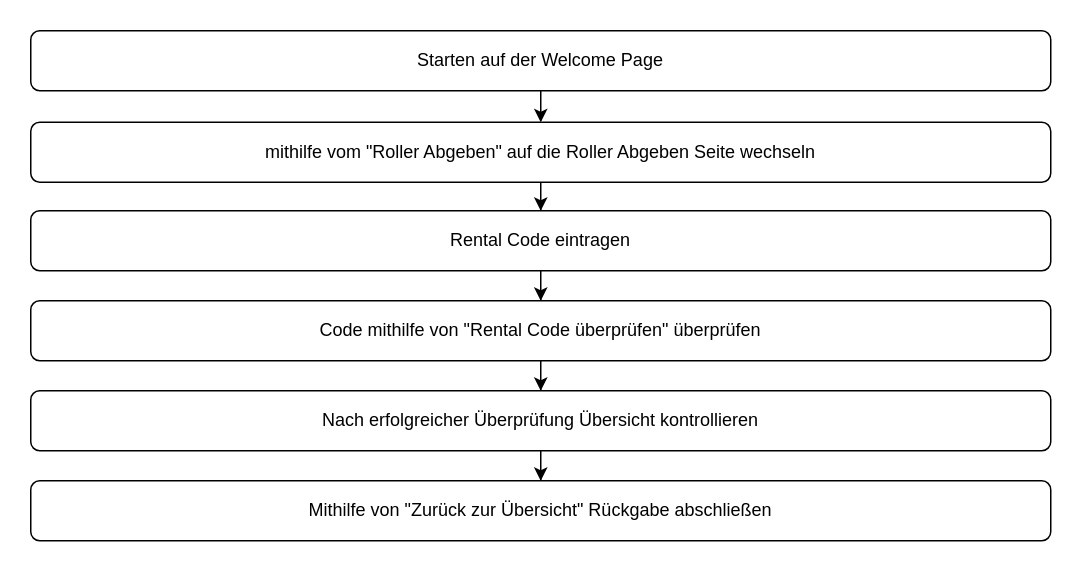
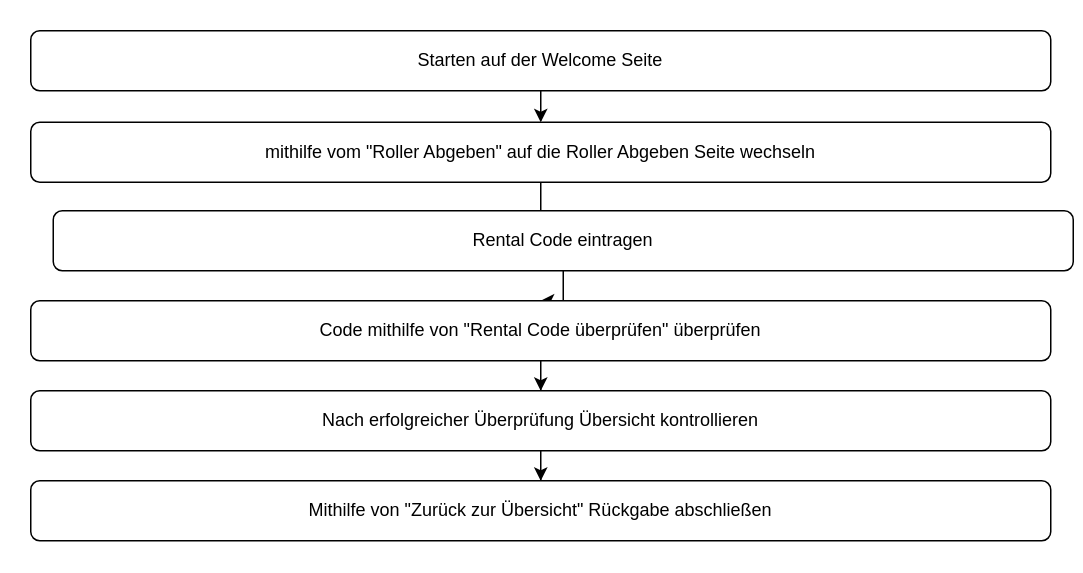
(541, 61) -> (541, 61)
(541, 241) -> (563, 241)
